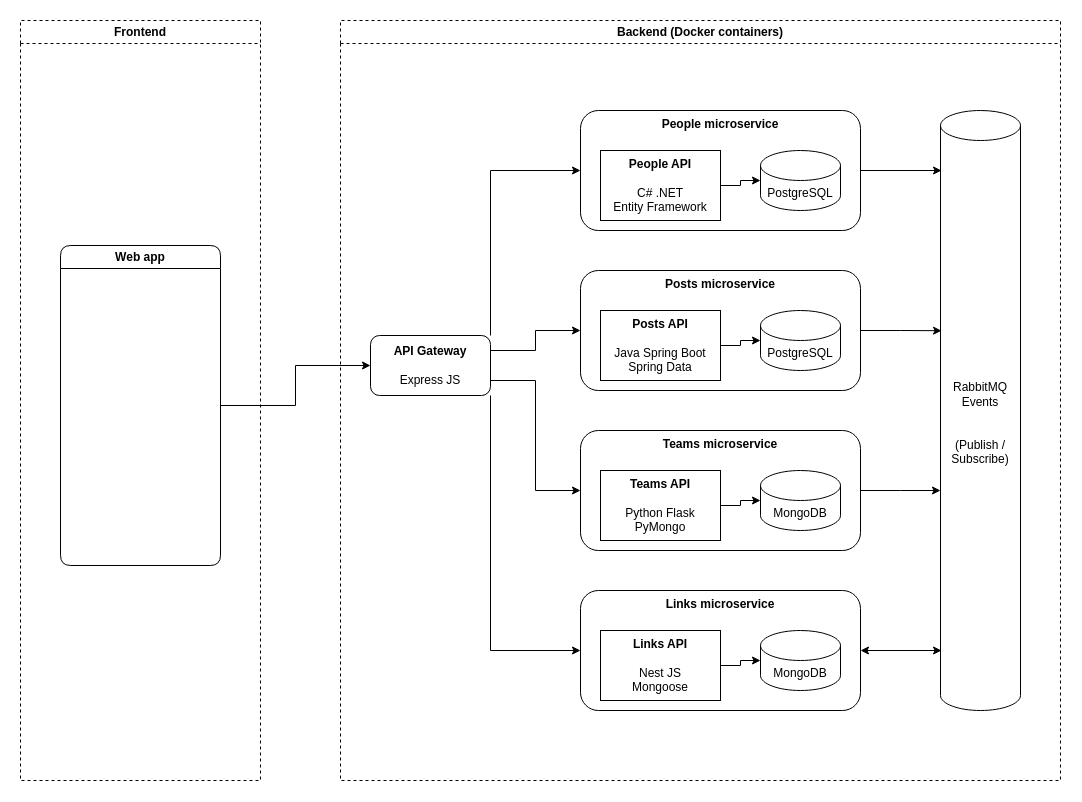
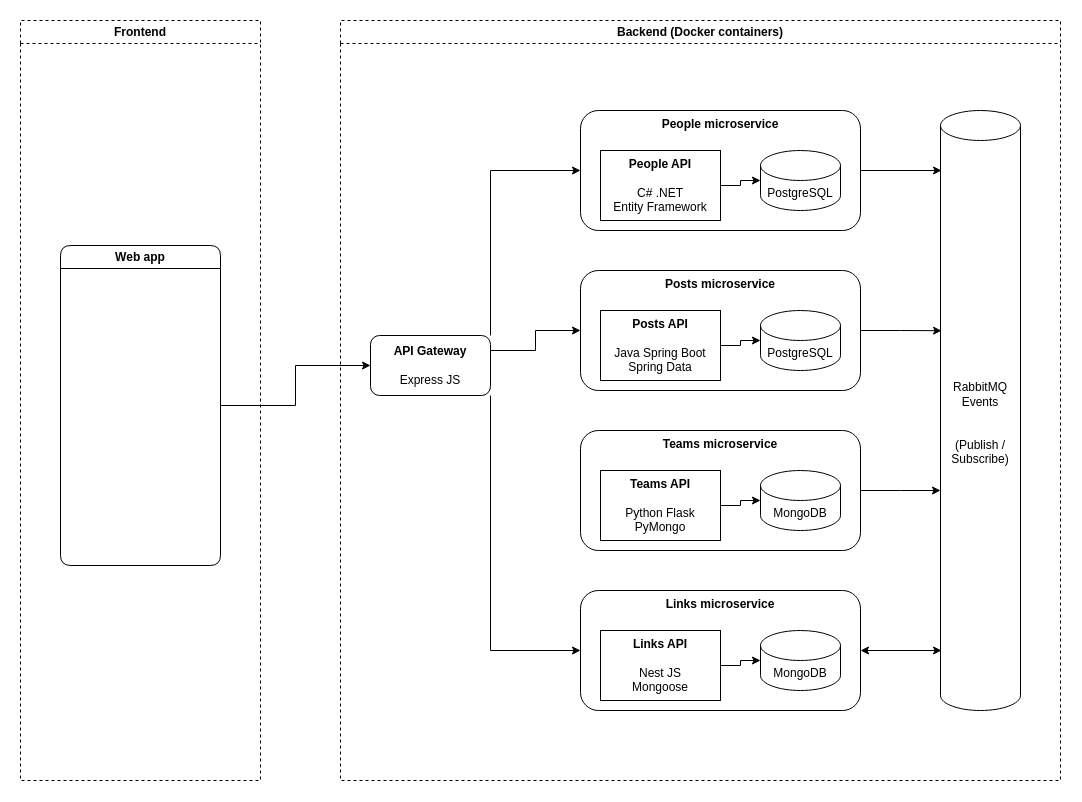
(536, 432) -> none
